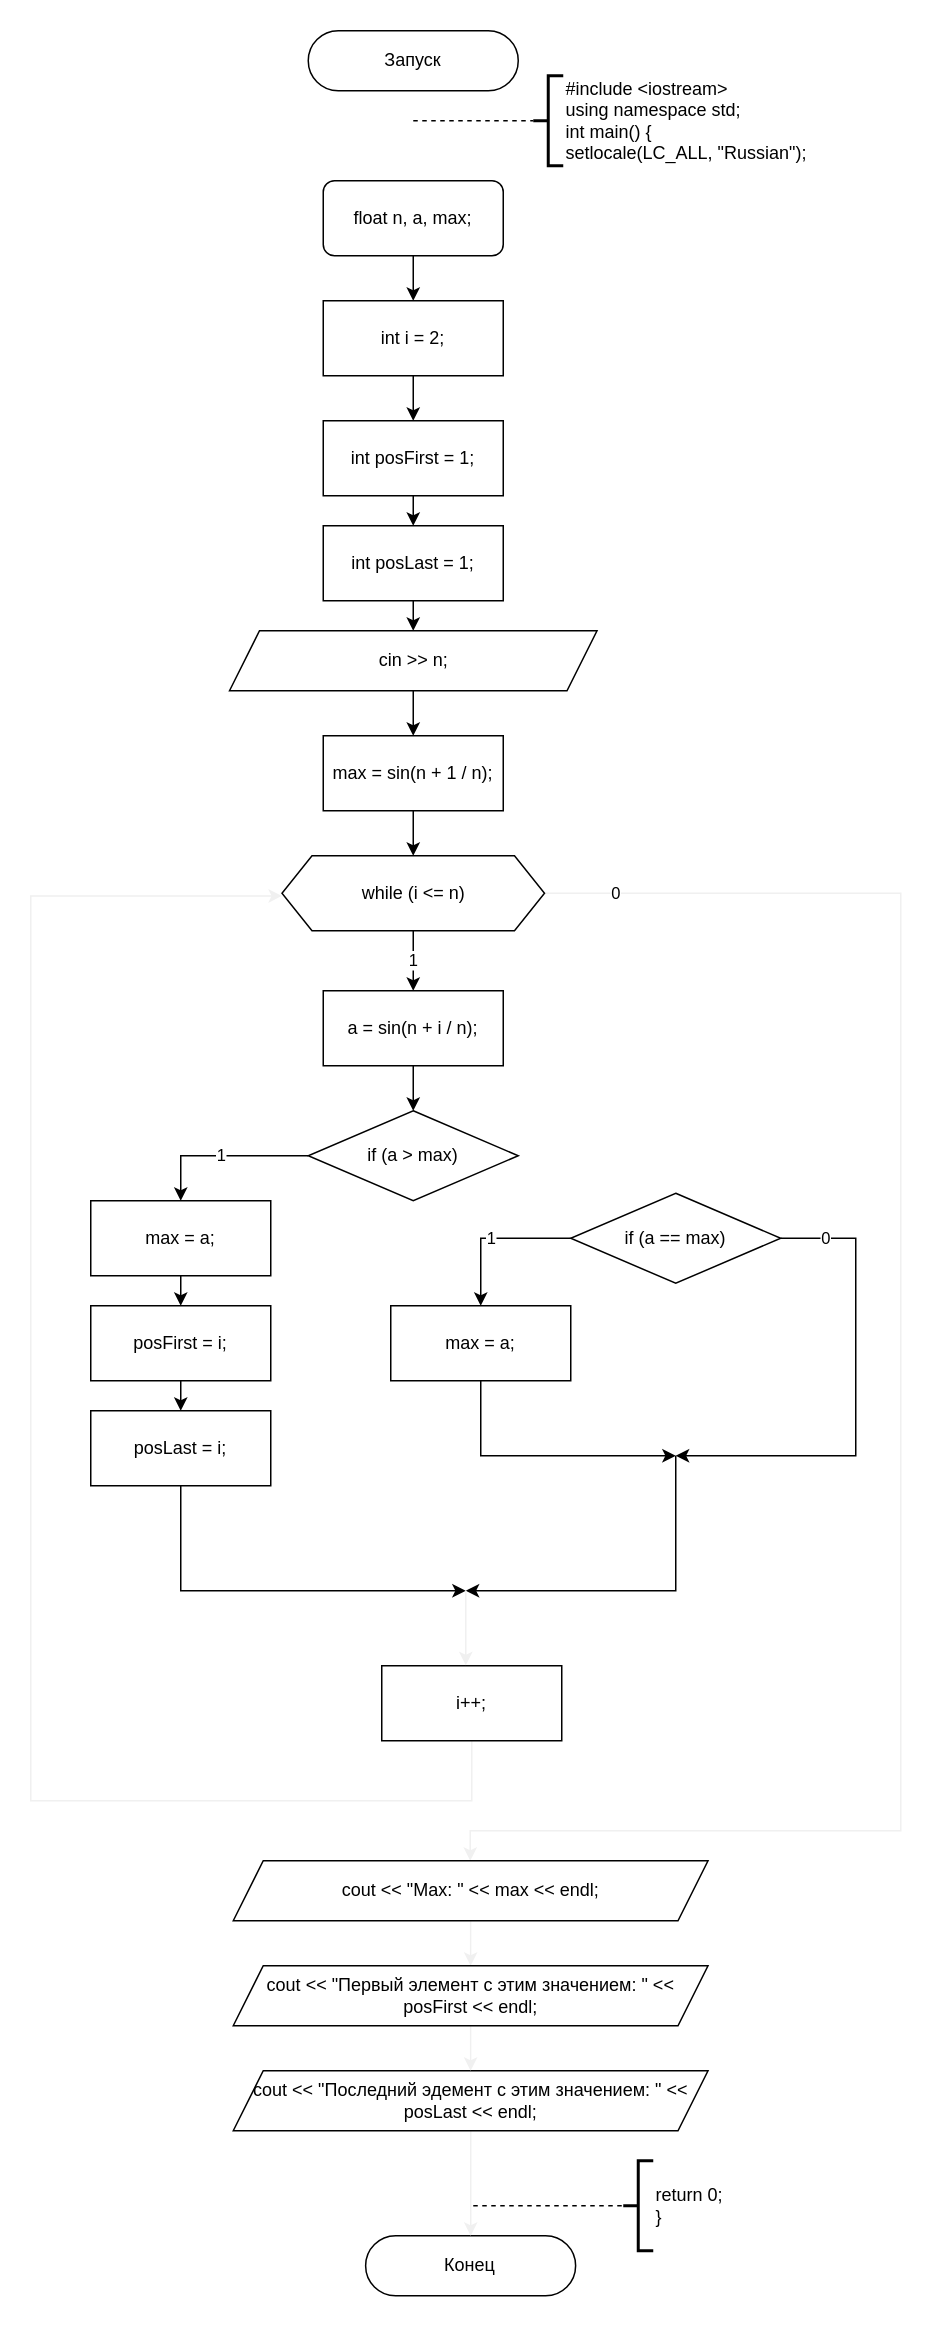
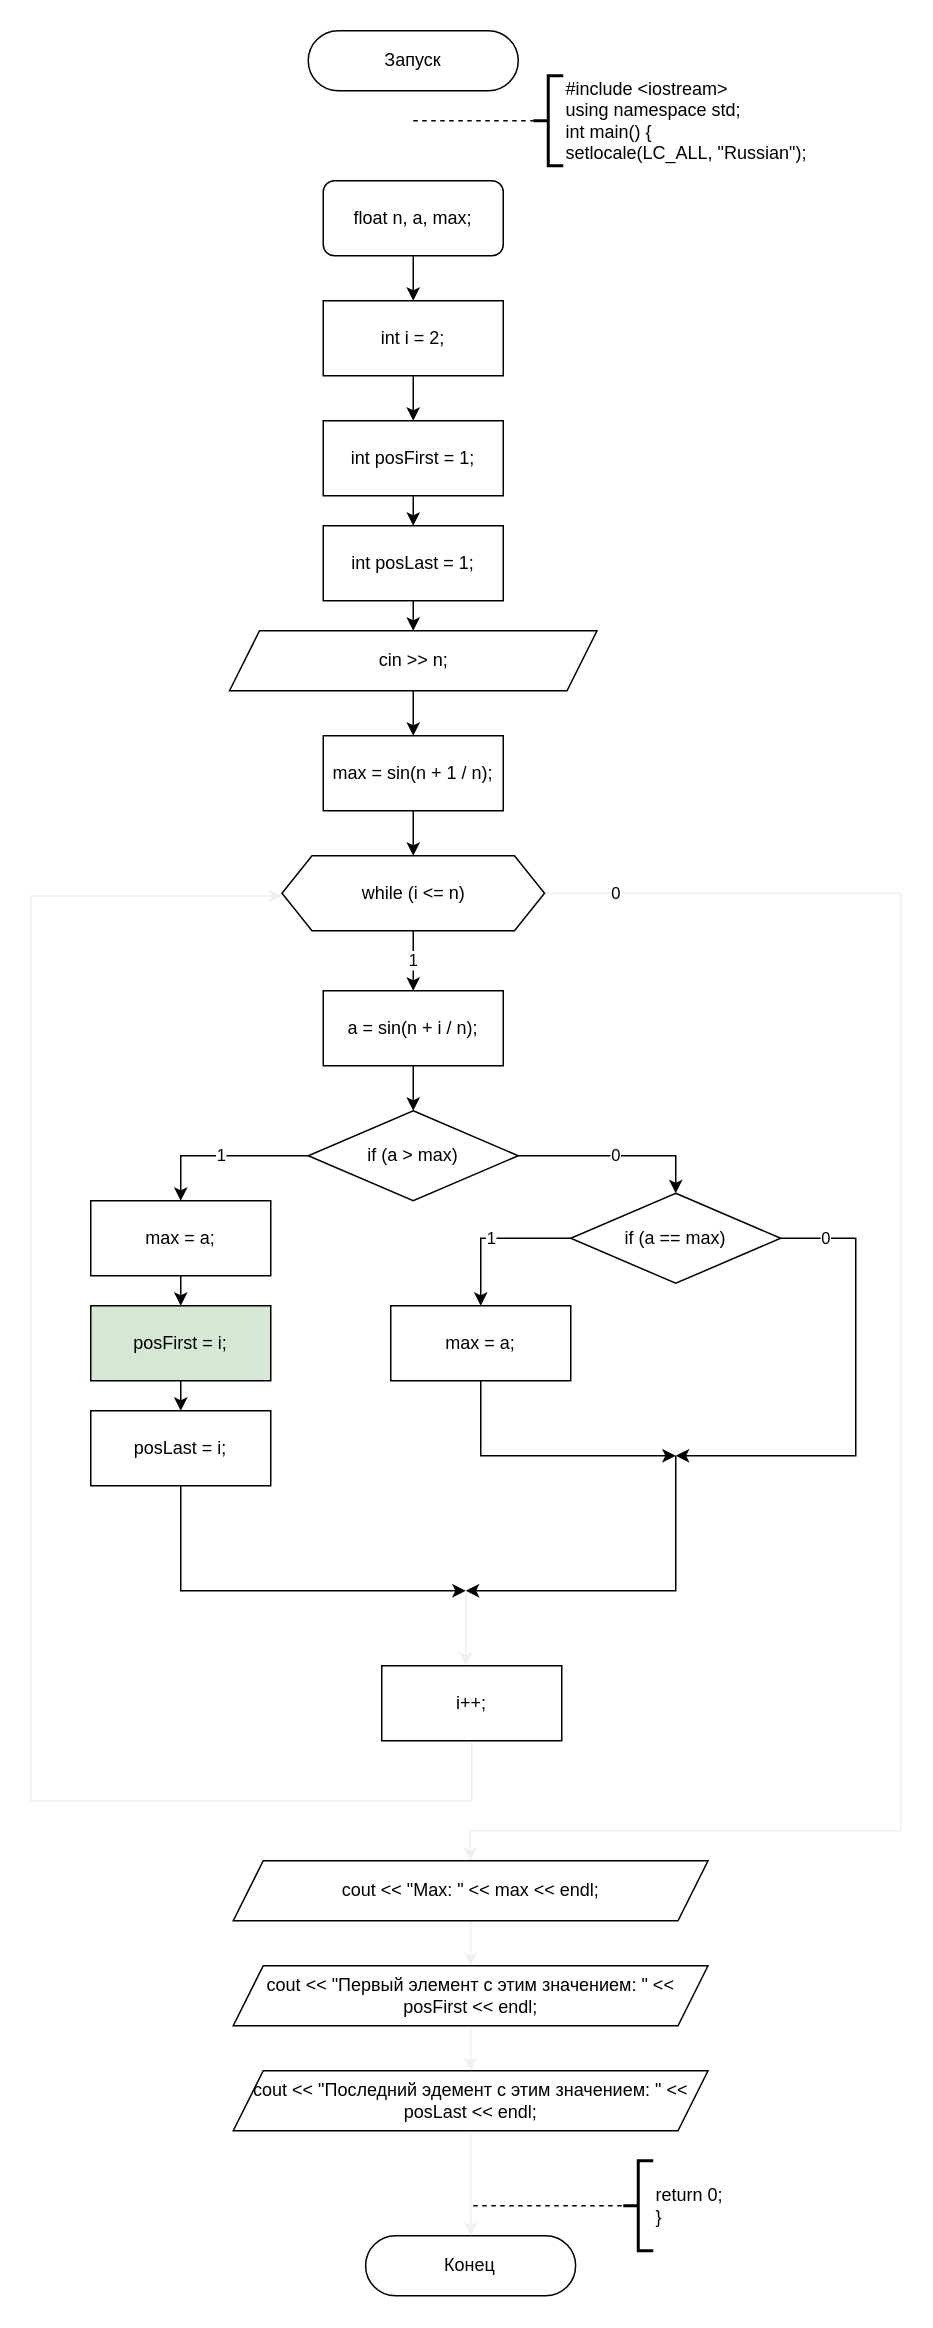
none -> (611, 1156)
(181, 1343) -> (181, 1343)
